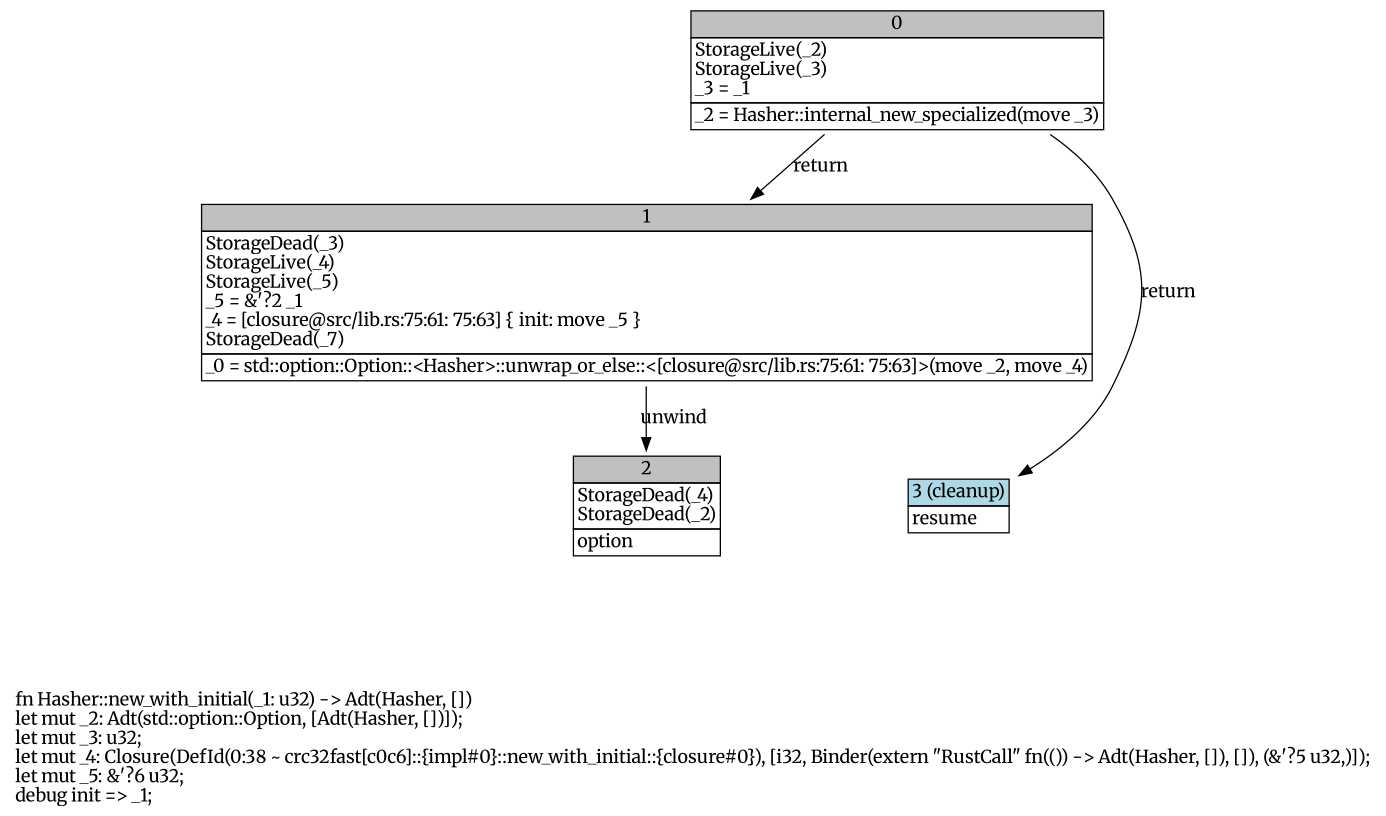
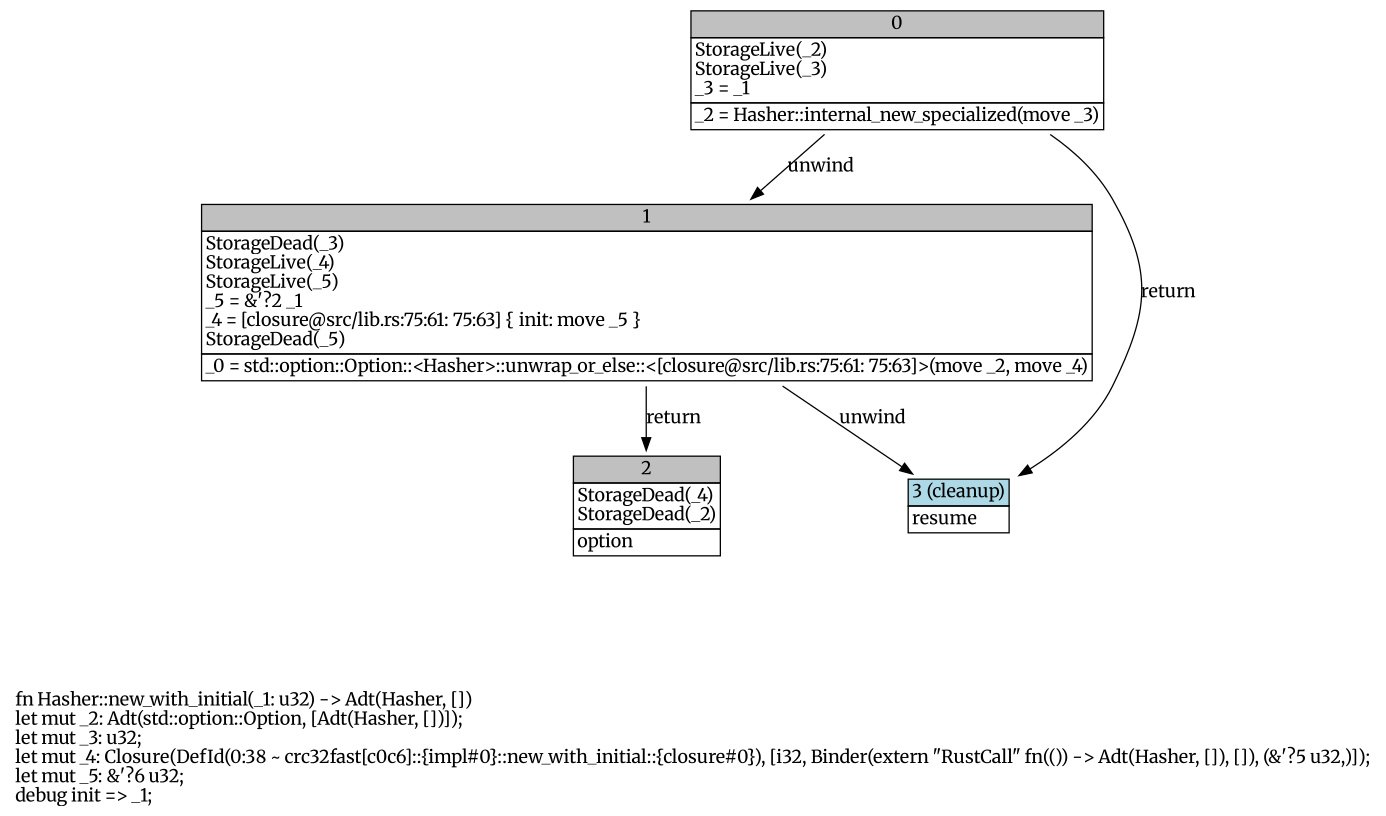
(821, 167) -> (821, 167)
(275, 340) -> (276, 340)
(674, 418) -> (674, 418)
none -> (842, 426)
